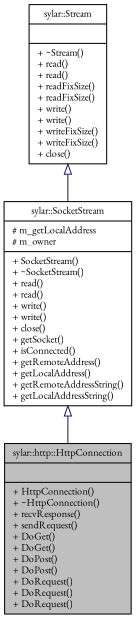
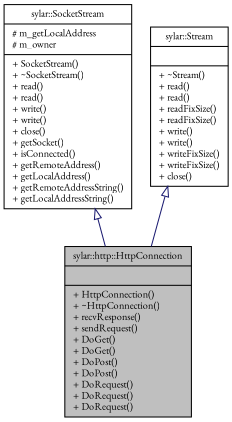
(68, 188) -> (158, 221)
